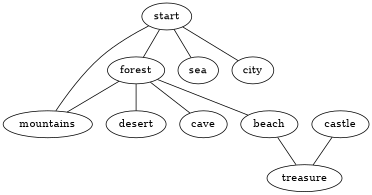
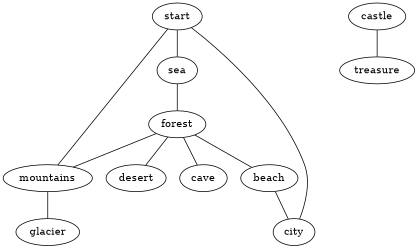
(151, 43) -> (177, 97)
(287, 151) -> (282, 205)
none -> (48, 232)
